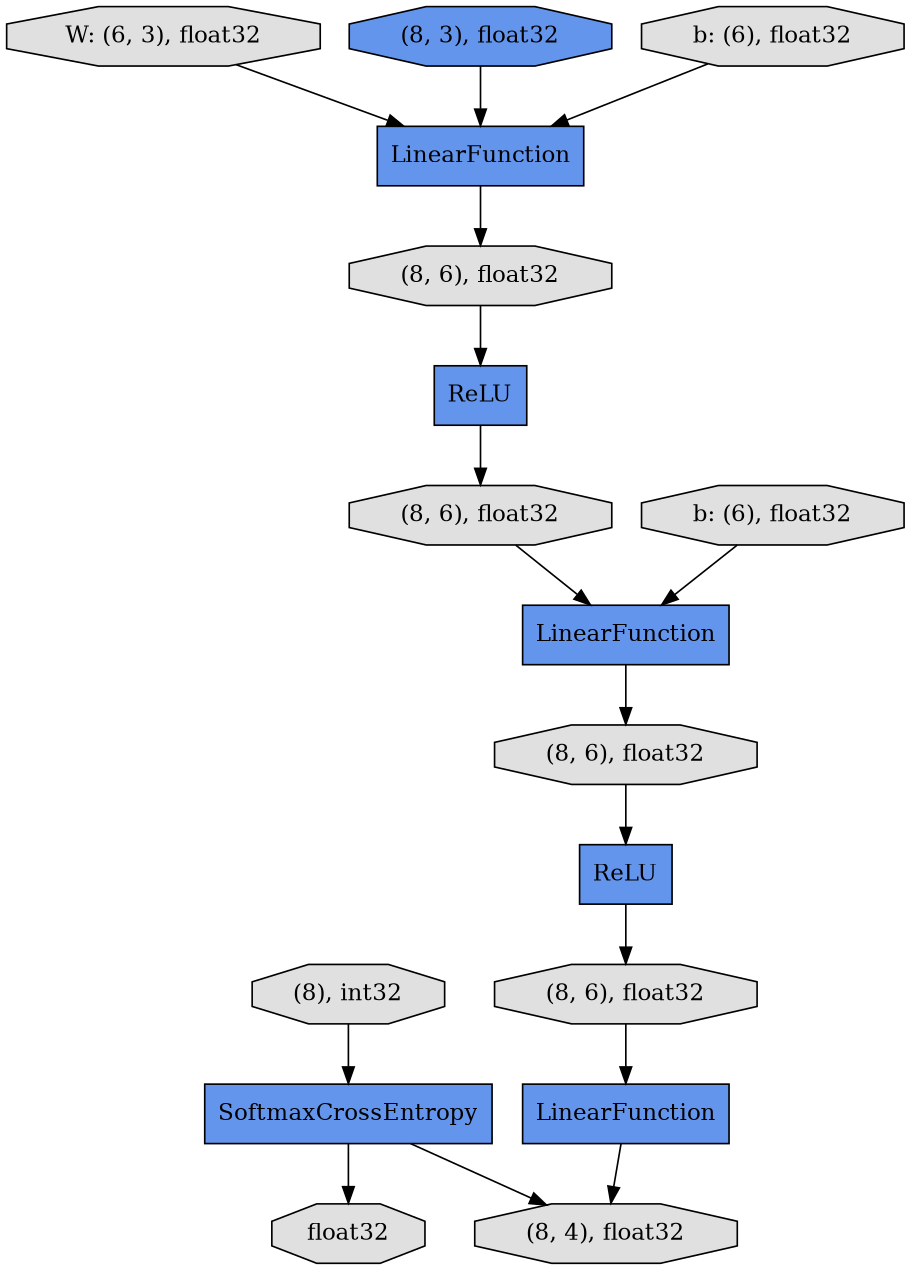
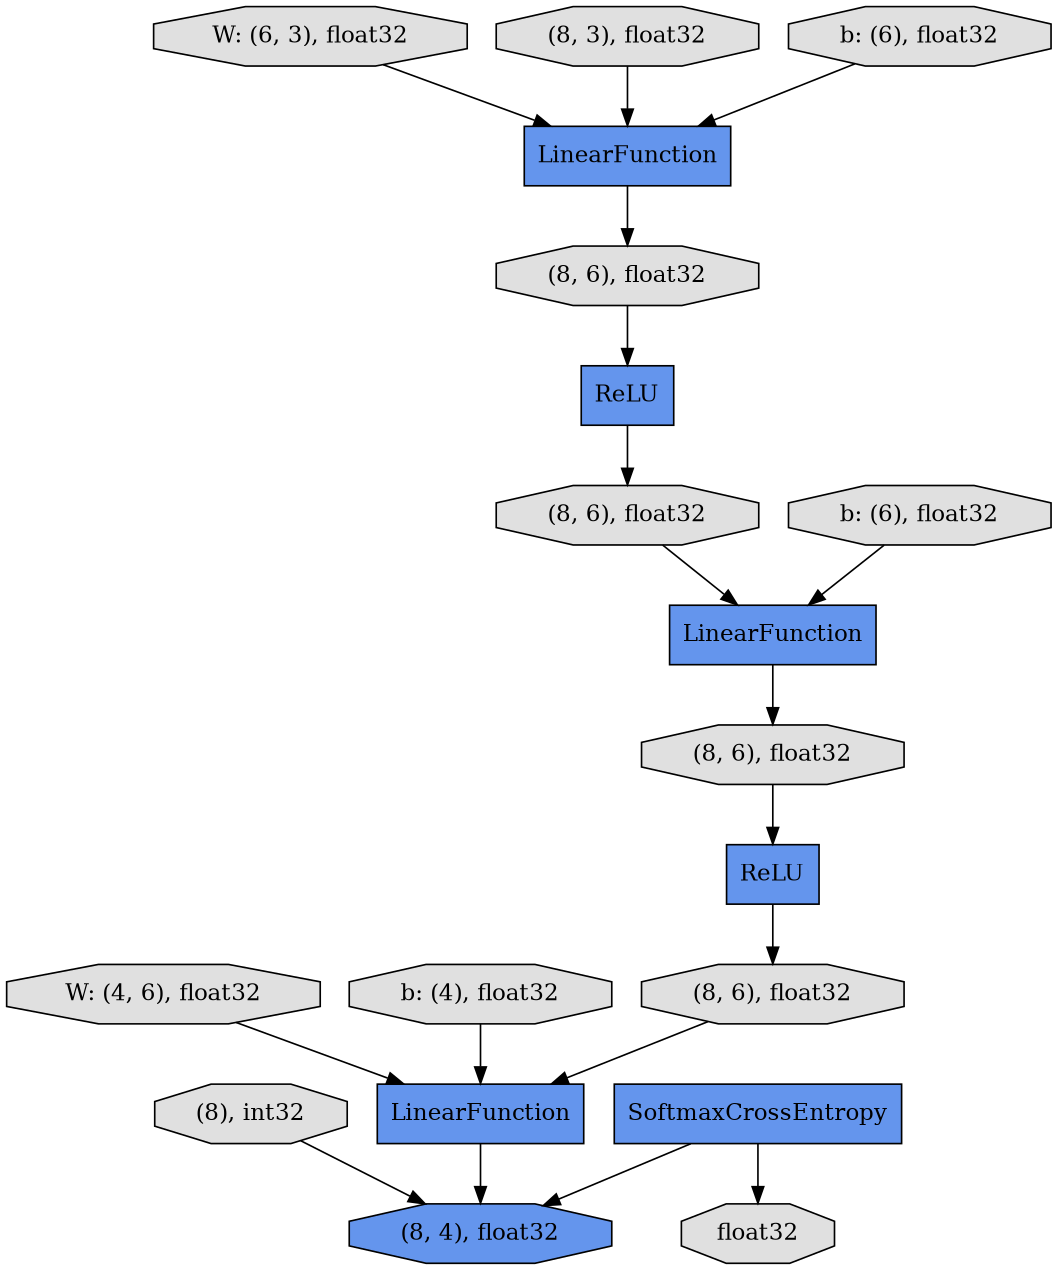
(481, 36) -> (627, 36)
none -> (163, 994)
none -> (481, 994)
(348, 1045) -> (355, 1168)
(606, 1234) -> (481, 1234)
